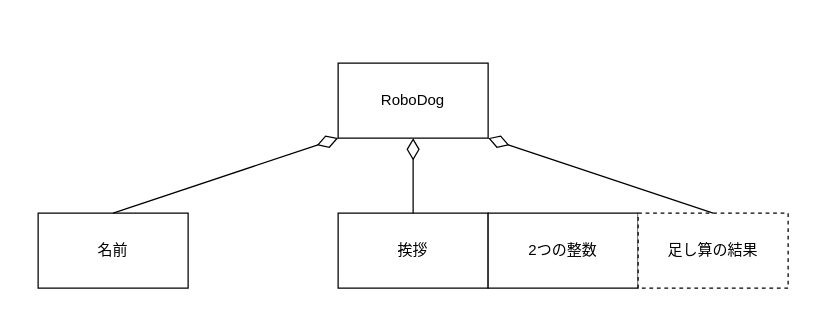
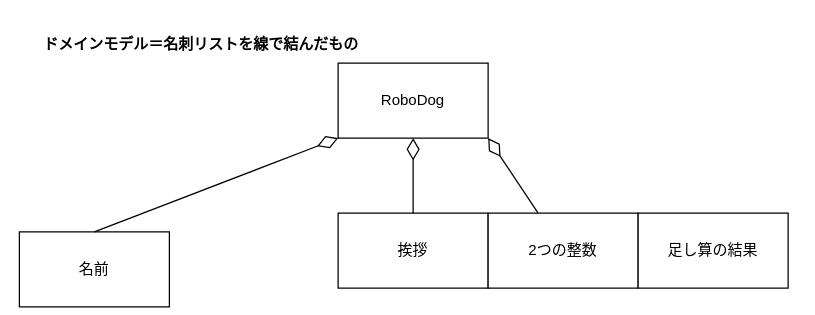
none -> (201, 44)
(610, 179) -> (519, 184)
(113, 251) -> (94, 269)
(713, 251) -> (713, 251)
